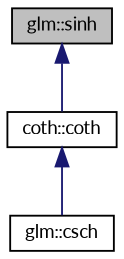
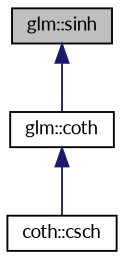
(62, 130) -> (62, 130)
(62, 233) -> (62, 233)
